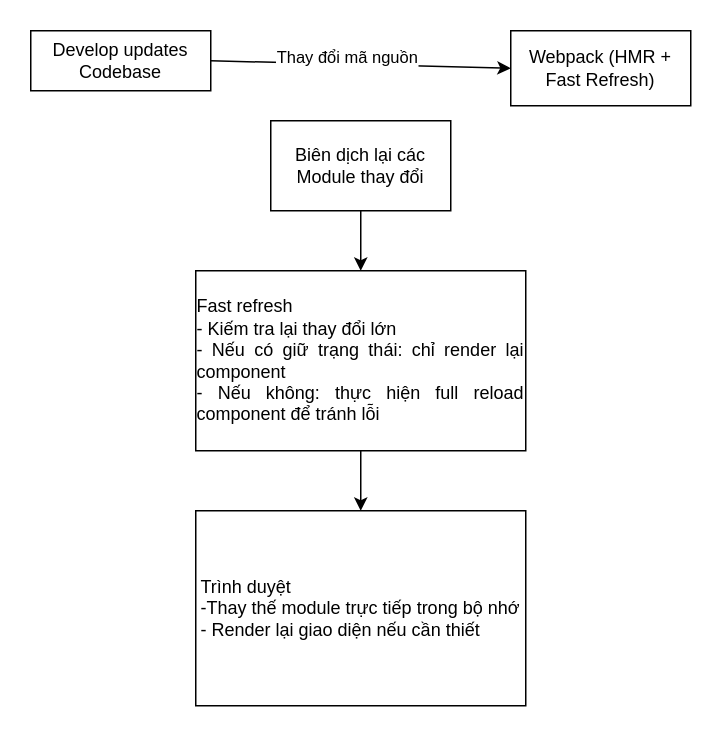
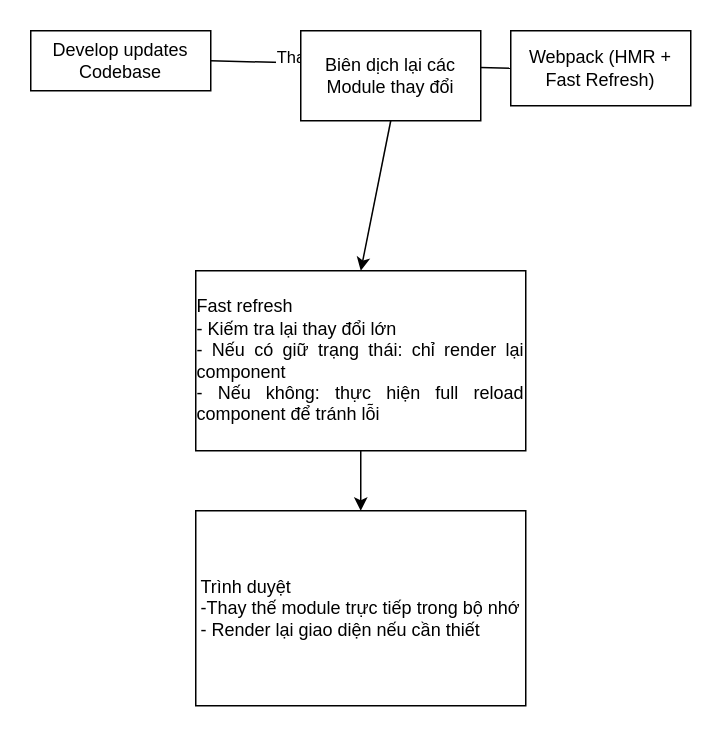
(499, 68) -> (503, 68)
(361, 166) -> (391, 76)
